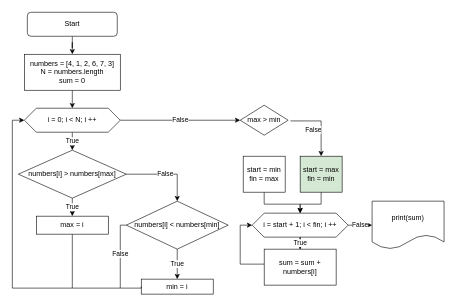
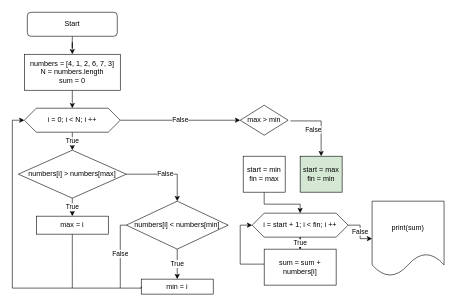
(318, 204) -> none
(408, 225) -> (408, 239)
